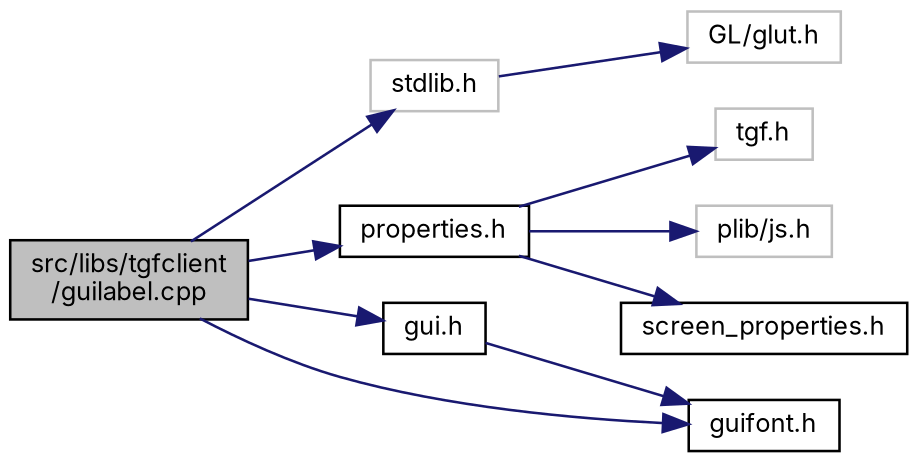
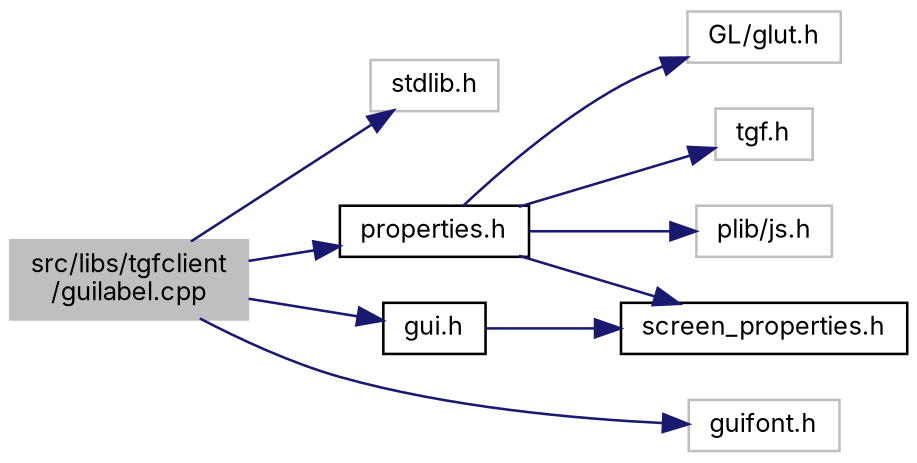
(580, 64) -> (557, 127)
(129, 280) -> (129, 280)
(575, 370) -> (540, 328)
(764, 425) -> (764, 425)
